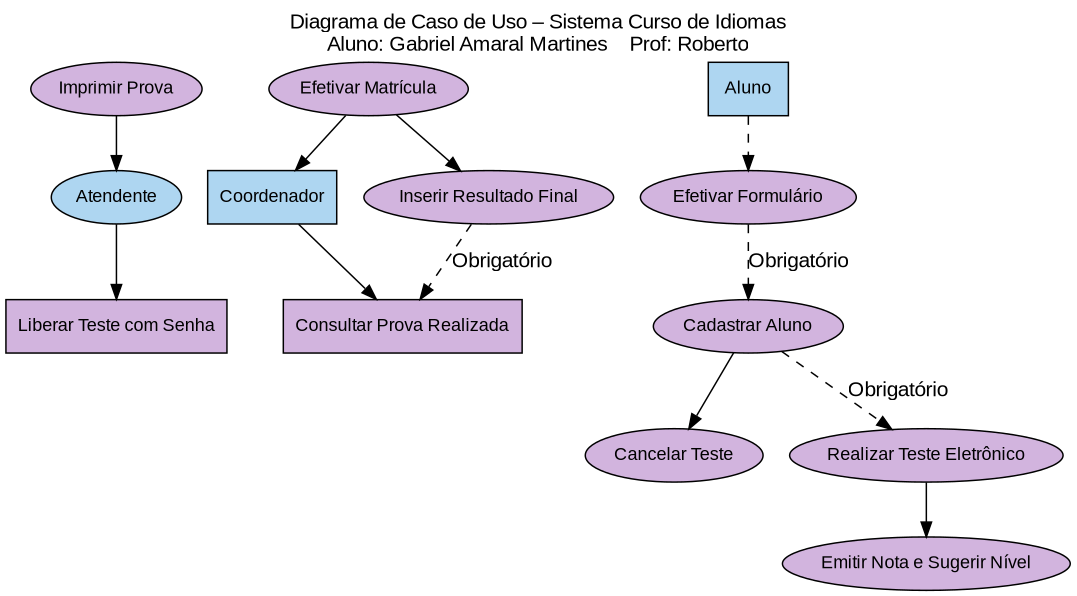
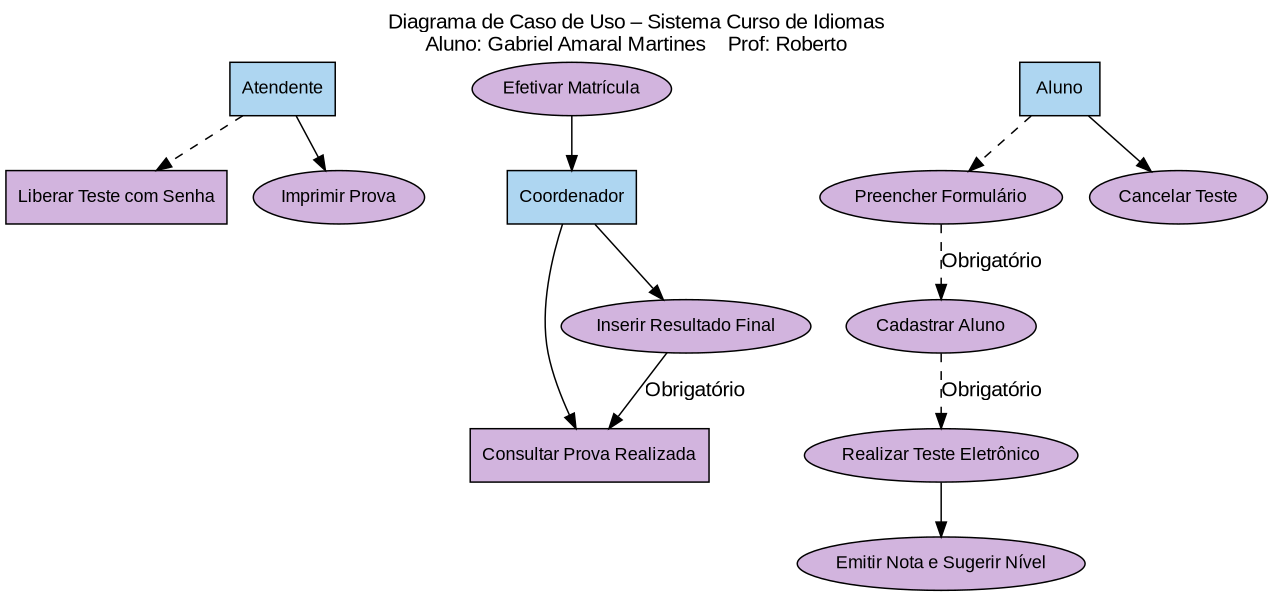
(116, 136) -> (307, 137)
(423, 138) -> (624, 256)
(116, 197) -> (283, 89)
(748, 197) -> (941, 197)
(116, 254) -> (206, 139)
(450, 256) -> (643, 385)
(715, 384) -> (1114, 139)
